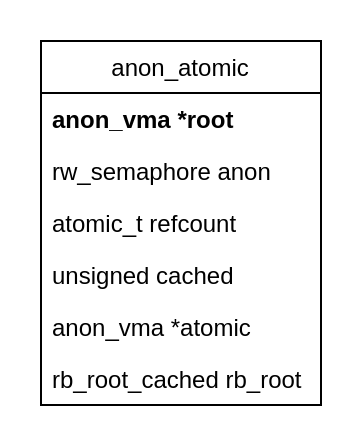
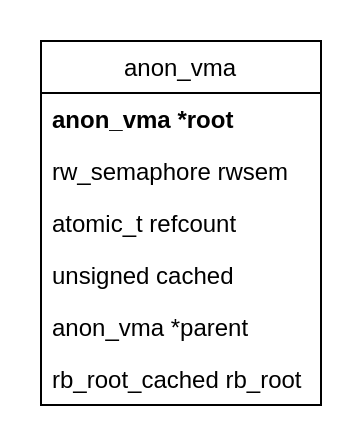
(180, 68) -> (180, 68)
(163, 172) -> (170, 172)
(153, 328) -> (156, 328)
